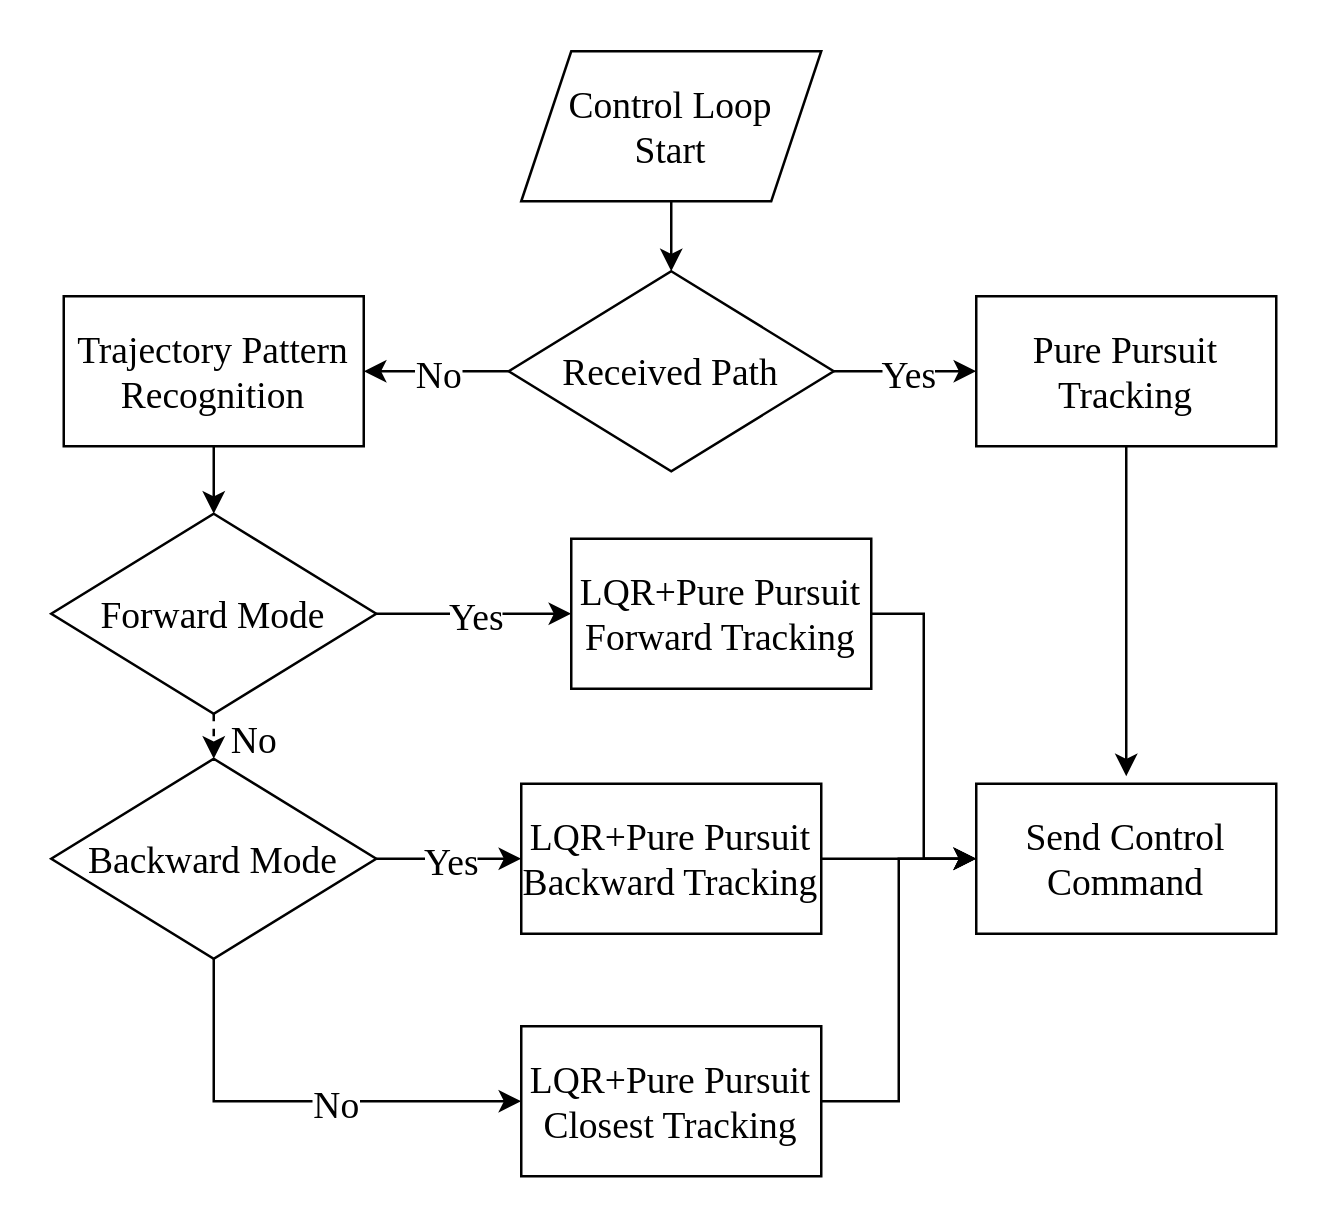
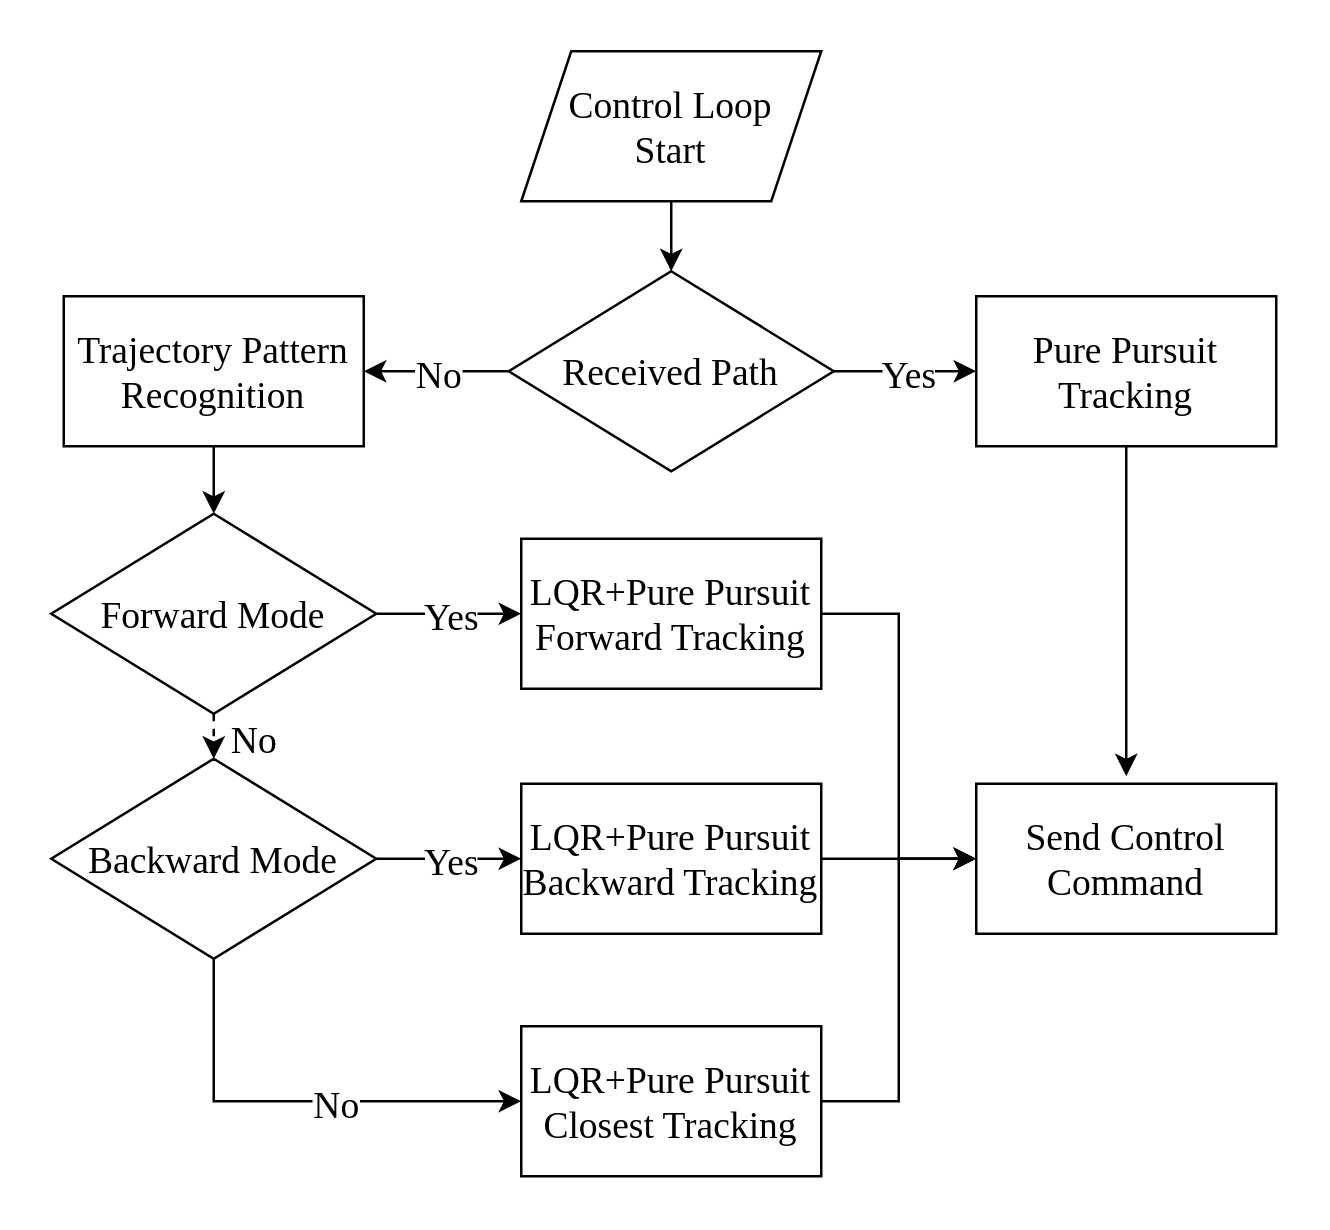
(721, 614) -> (671, 614)
